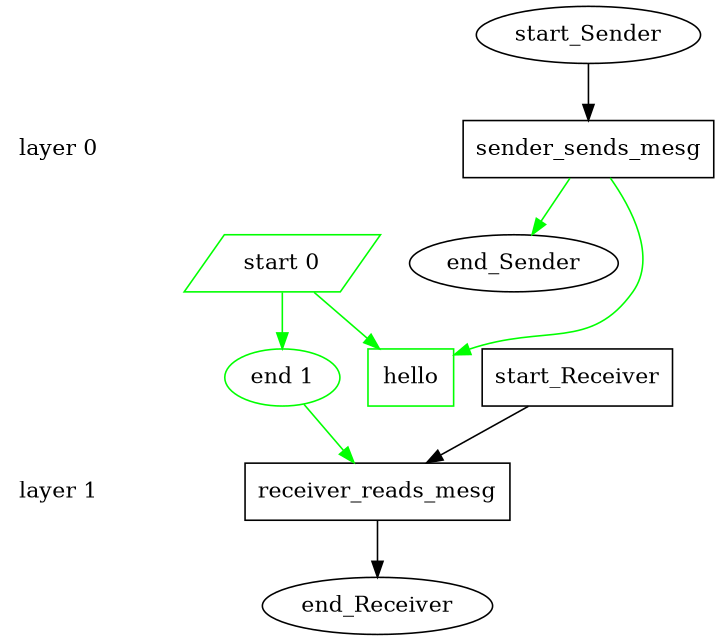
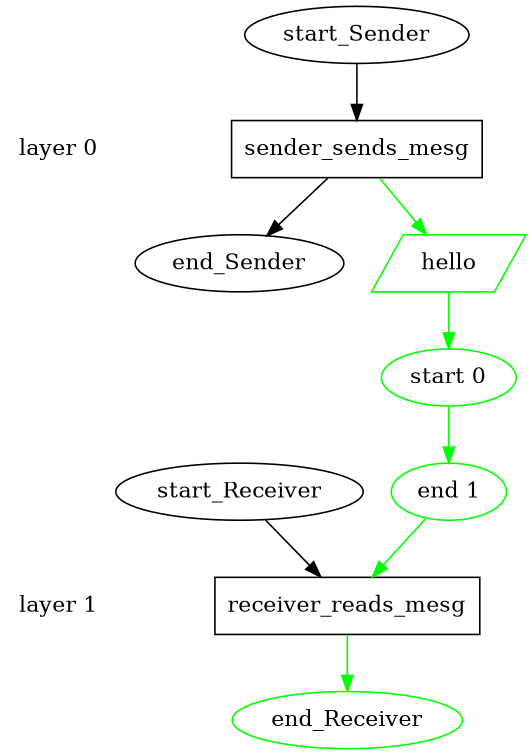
(555, 200) -> (303, 201)
(282, 263) -> (449, 377)
(341, 315) -> (449, 313)
(411, 377) -> (449, 263)
(577, 377) -> (240, 492)
(377, 541) -> (347, 655)
(377, 606) -> (347, 720)
